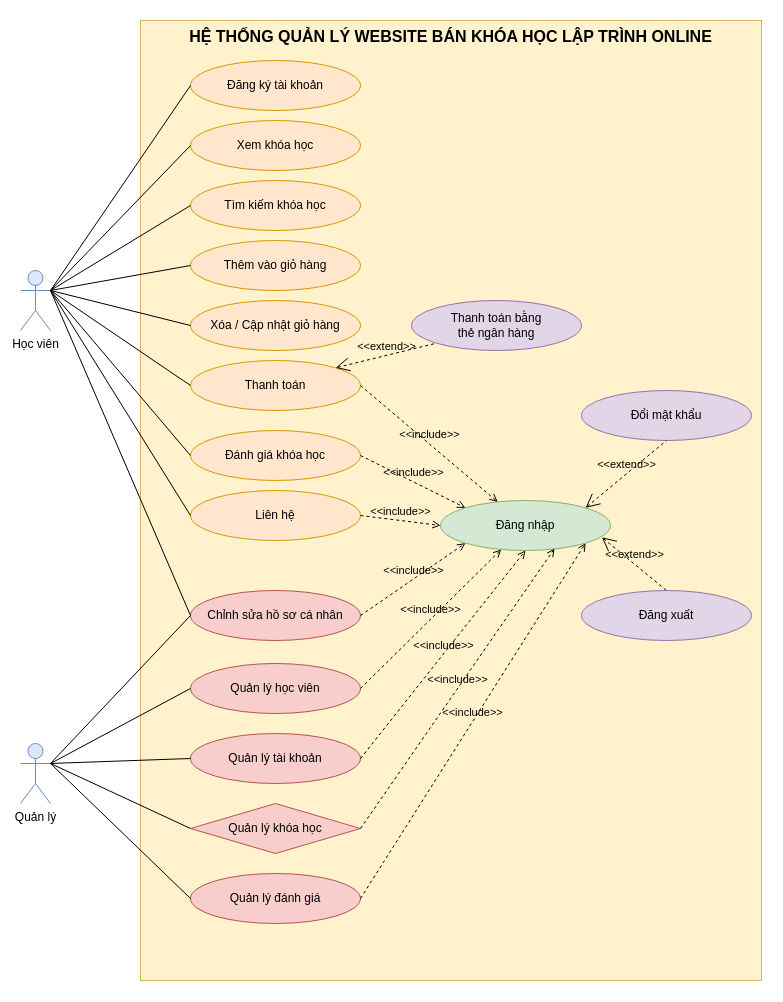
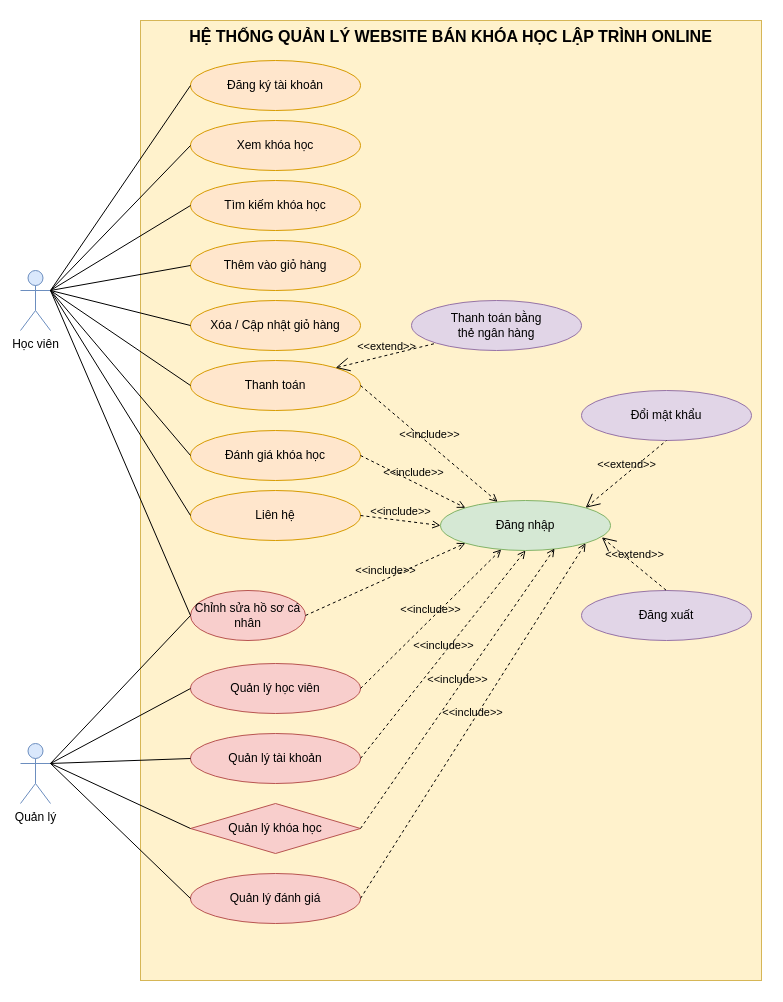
(276, 616) -> (248, 616)
